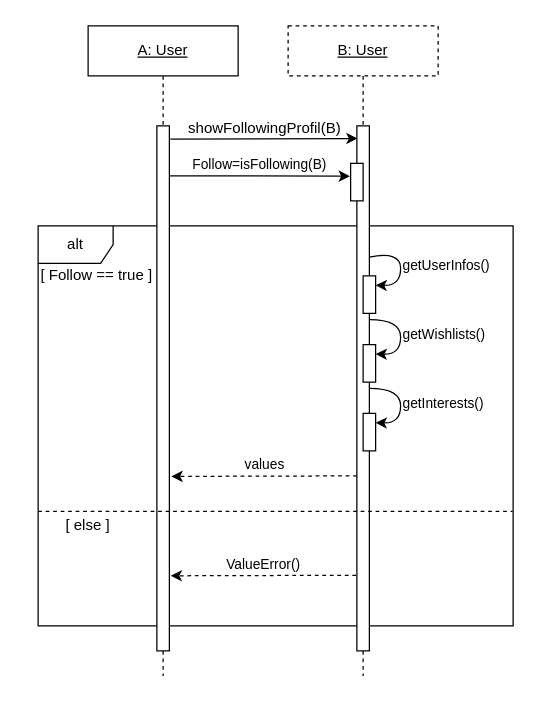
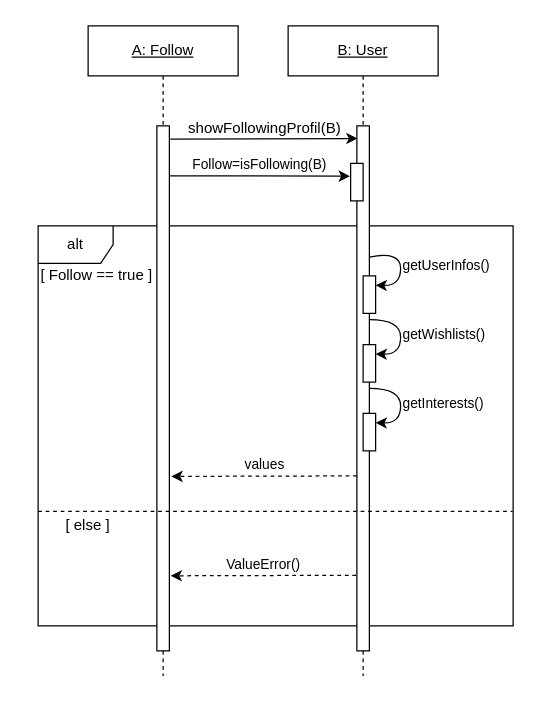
(163, 51) -> (163, 51)
(363, 51) -> (363, 51)
